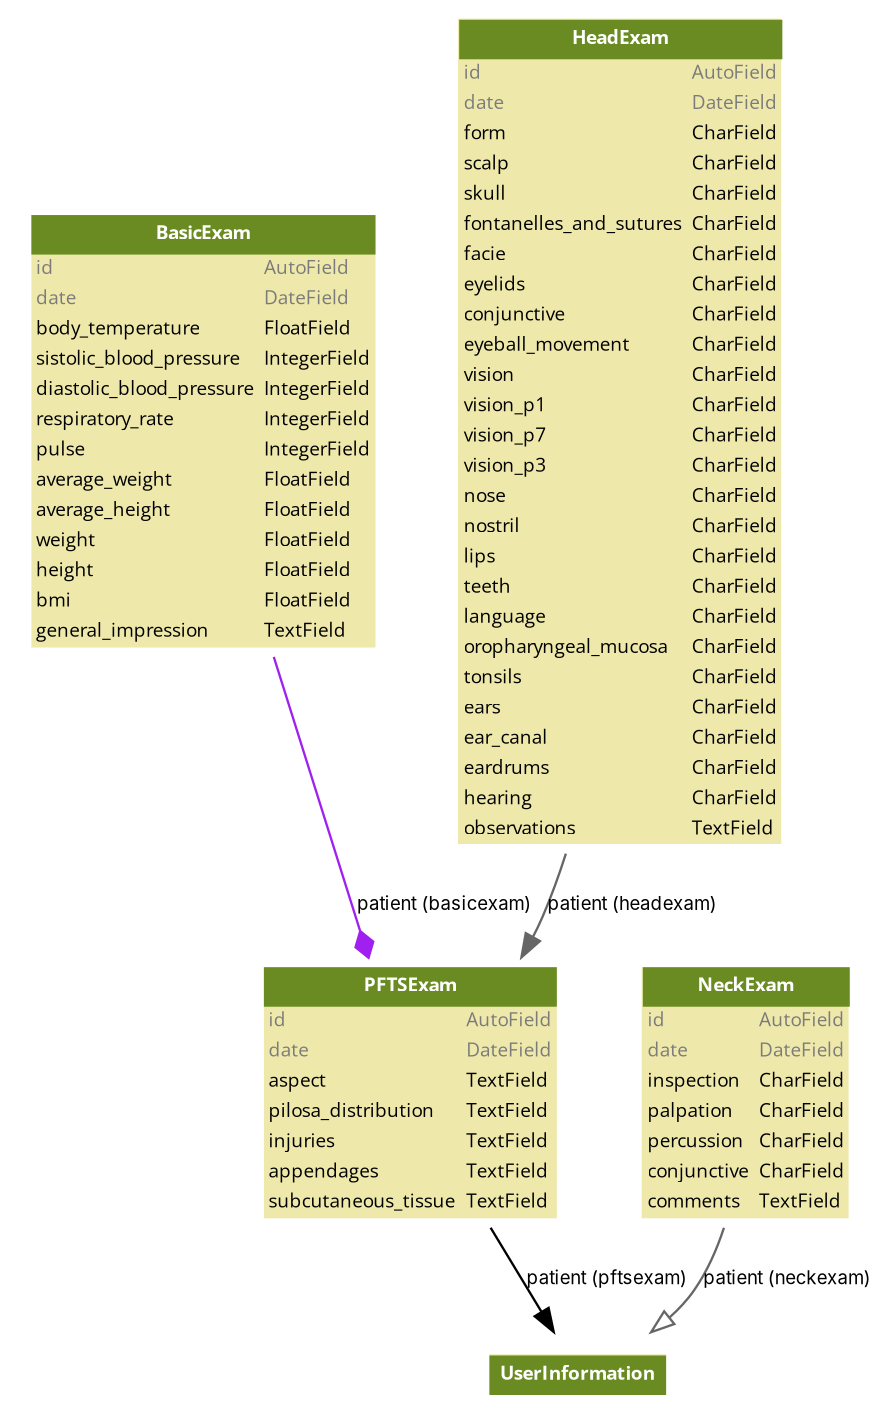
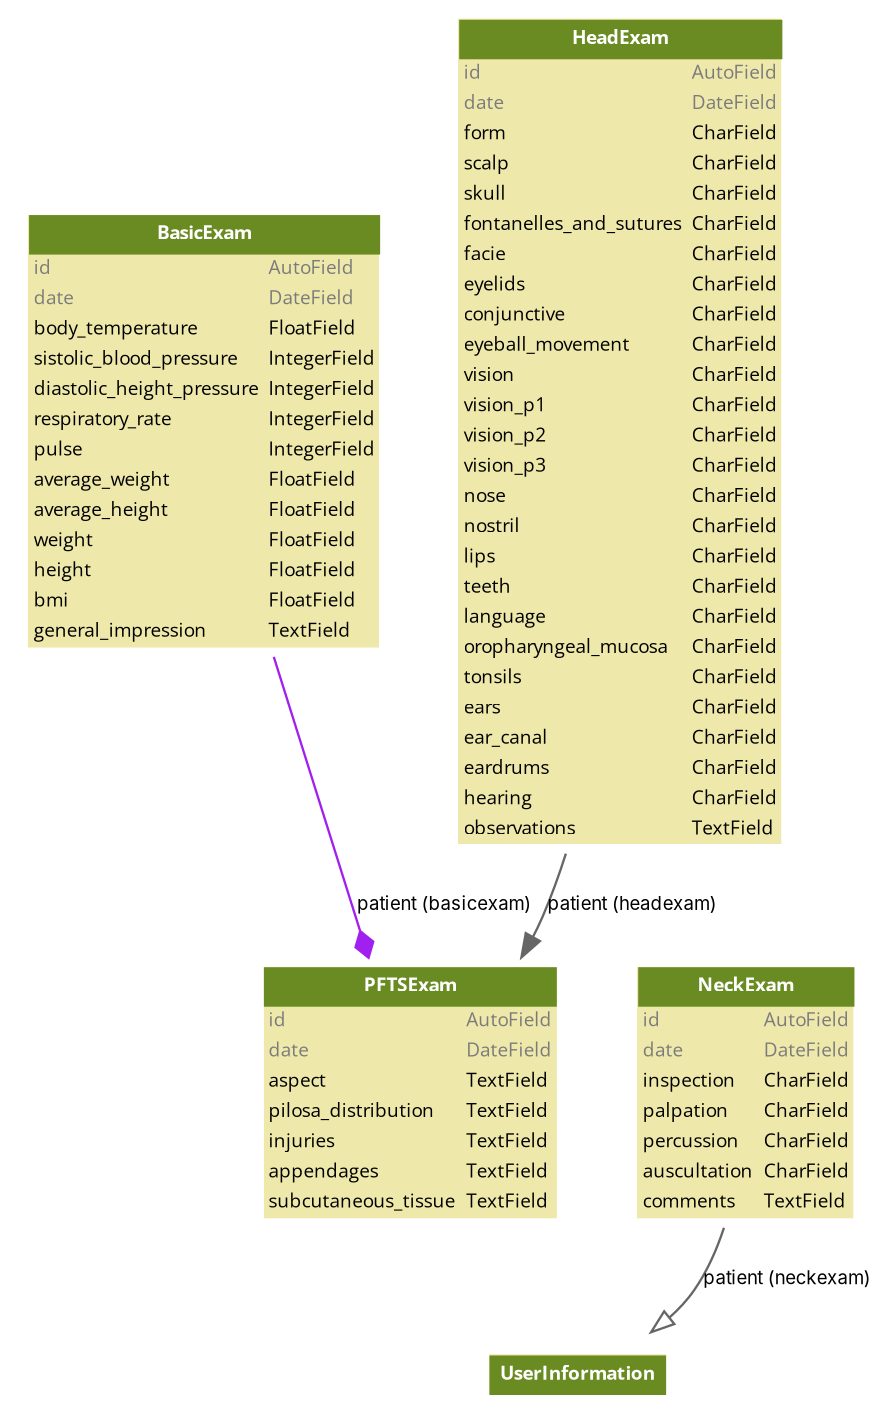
(145, 389) -> (146, 389)
(506, 436) -> (506, 436)
(699, 1172) -> (699, 1172)
(516, 1270) -> none
